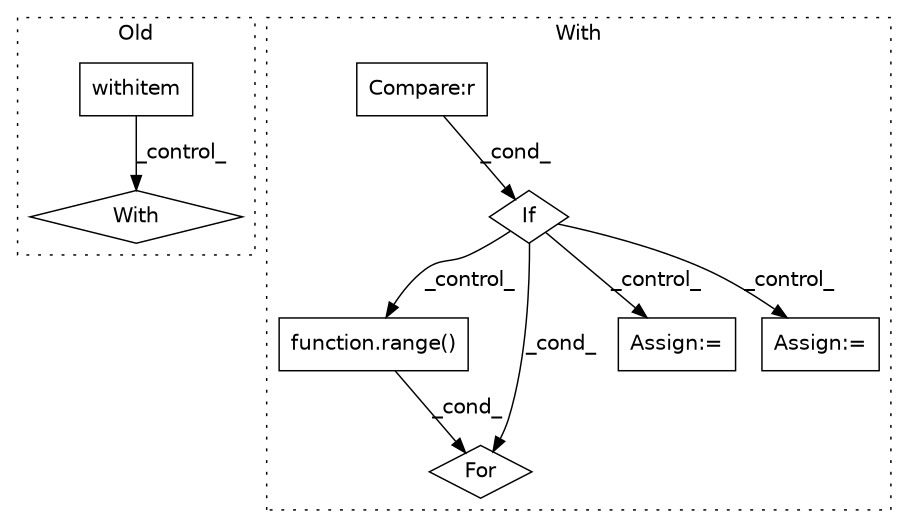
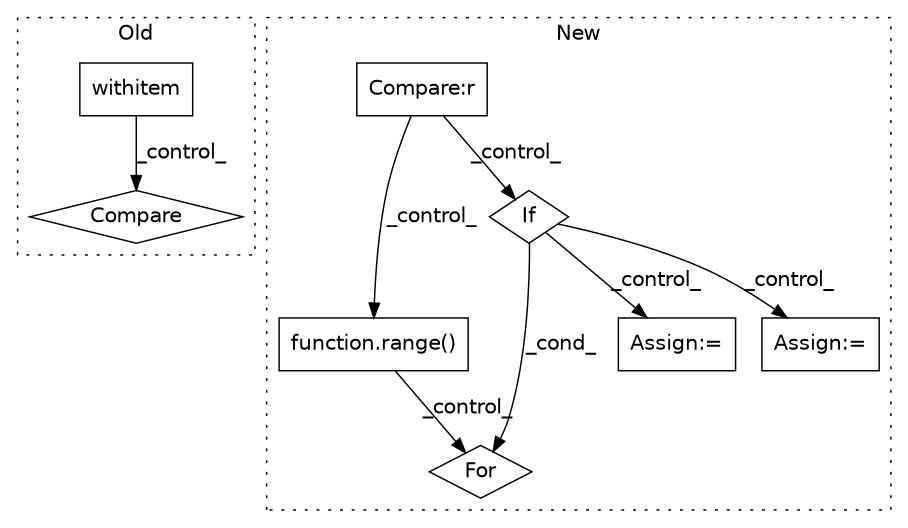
(579, 34) -> (579, 34)
(516, 153) -> (516, 153)
(136, 217) -> (136, 217)
(447, 261) -> (384, 208)
(467, 408) -> (467, 408)
